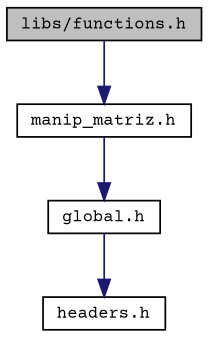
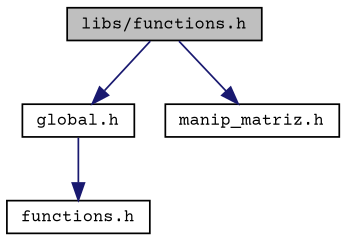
(104, 160) -> (127, 66)
(104, 313) -> (78, 217)
